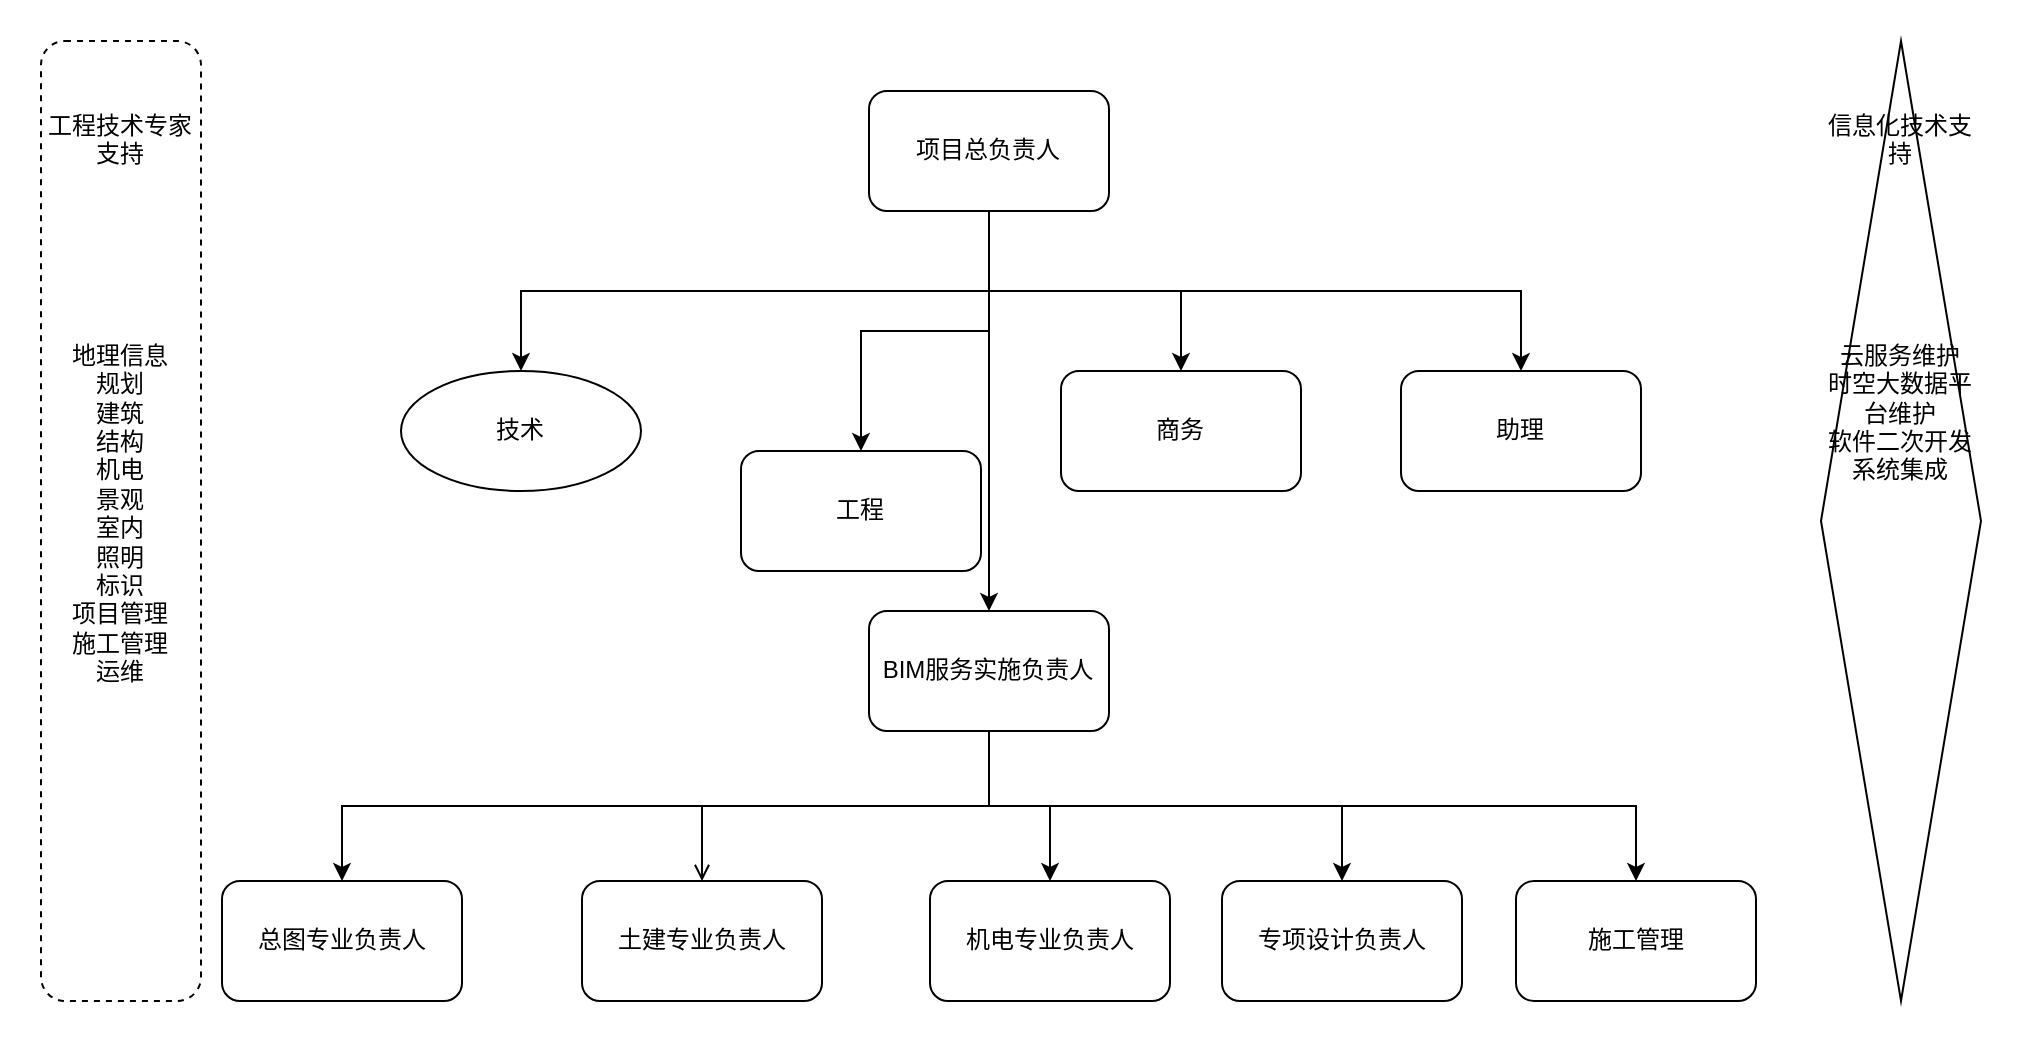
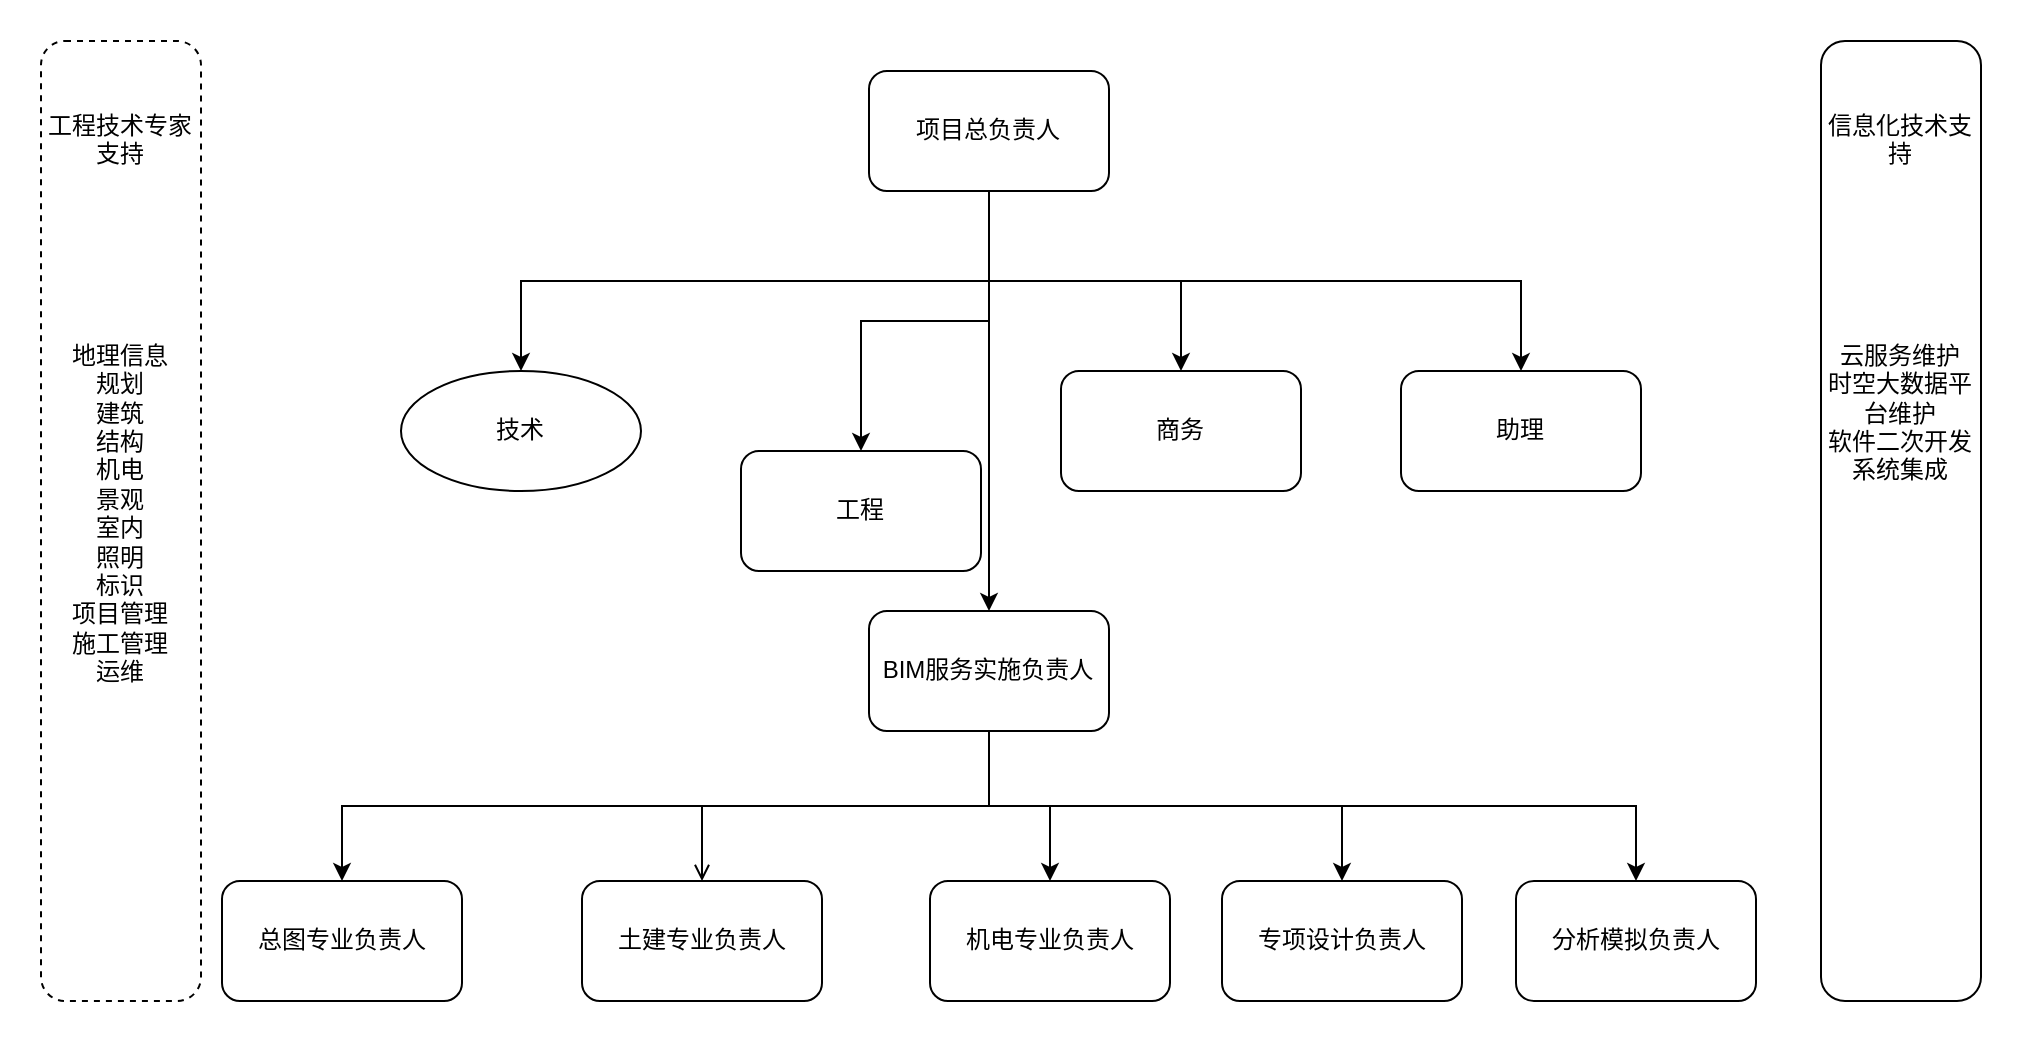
(989, 151) -> (989, 131)
(1901, 521) -> (1901, 521)
(1637, 941) -> (1637, 941)
